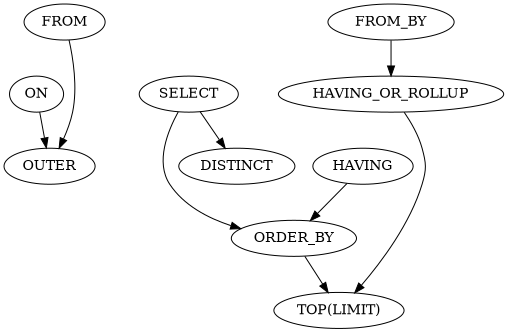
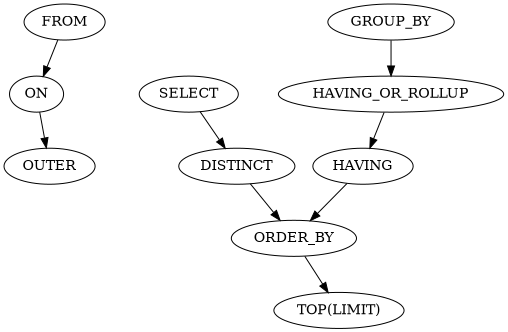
(391, 22) -> (391, 22)
(75, 90) -> (52, 53)
(169, 184) -> (262, 198)
(415, 204) -> (379, 126)
